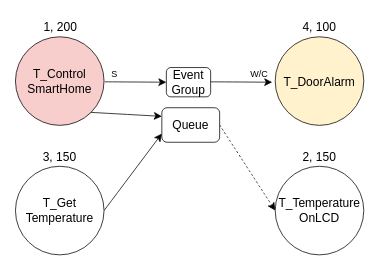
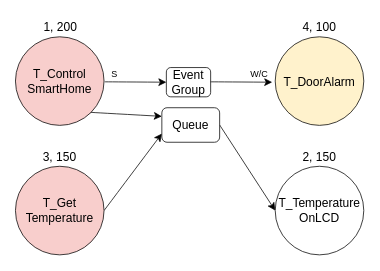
(246, 166) -> (246, 166)
(60, 210) -> (60, 210)
